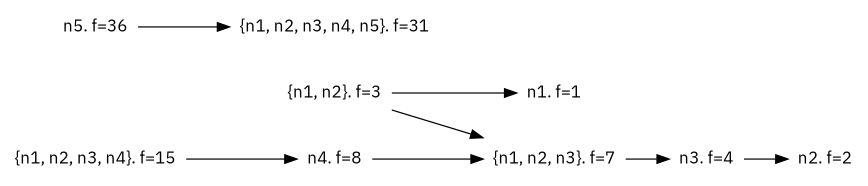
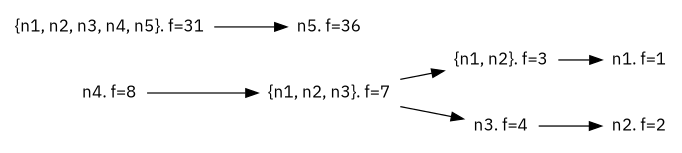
(177, 27) -> (244, 27)
(431, 122) -> (416, 76)
(95, 159) -> none
